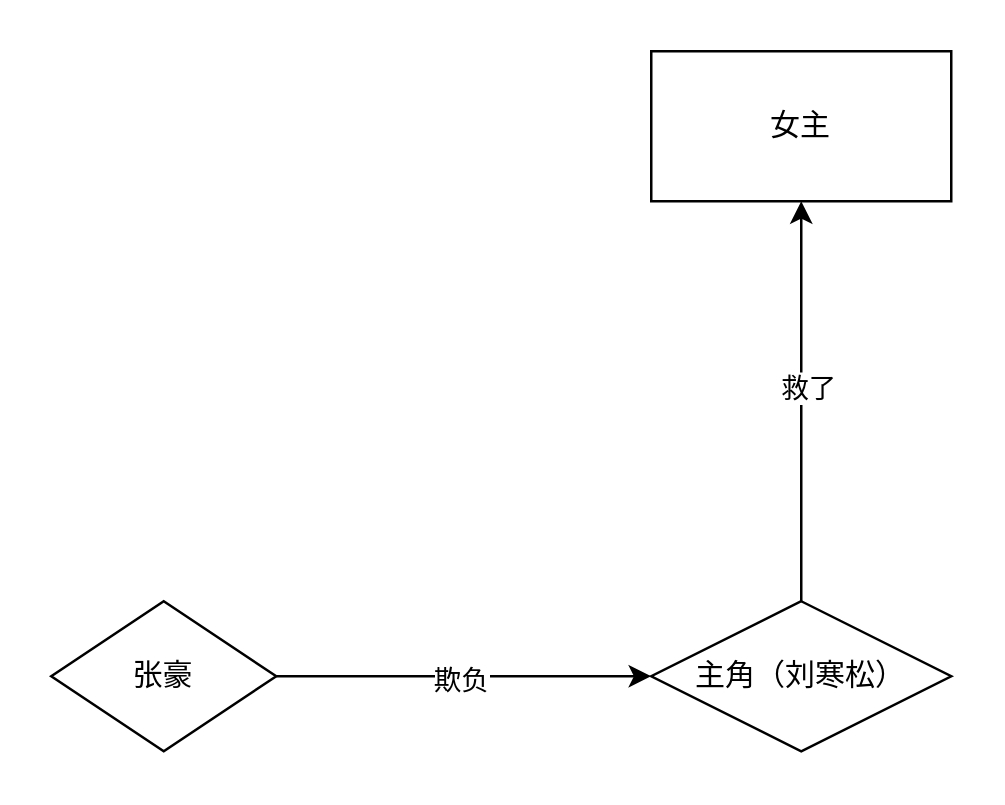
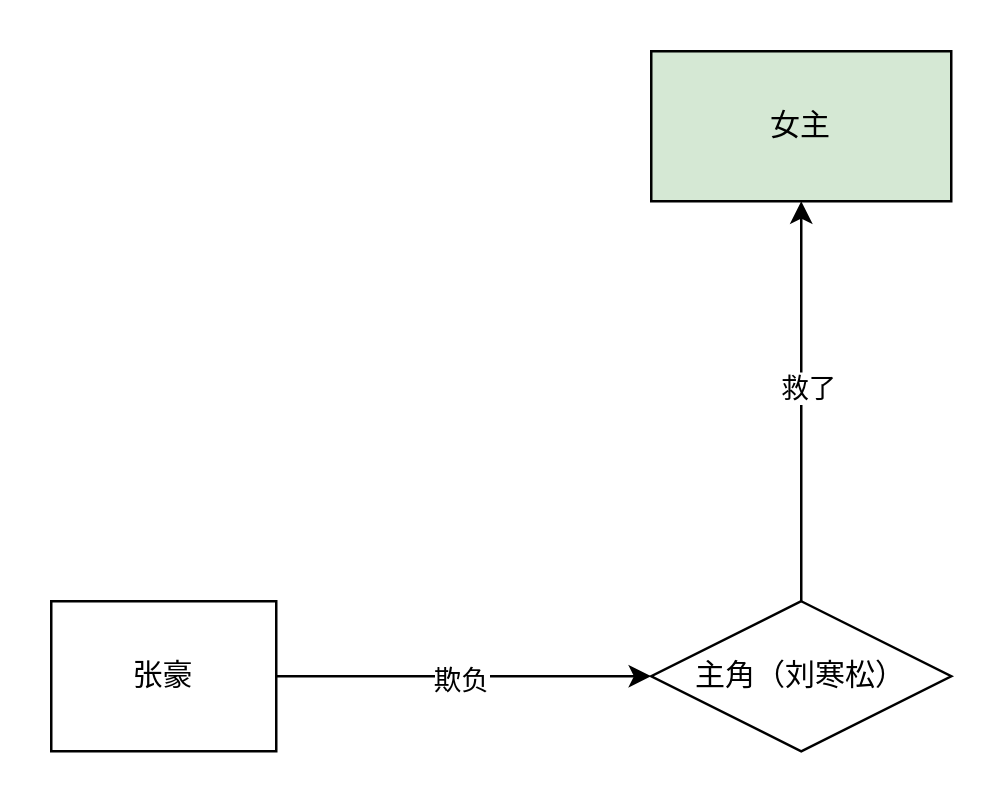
(801, 126) -> (801, 126)
(164, 676) -> (164, 676)
